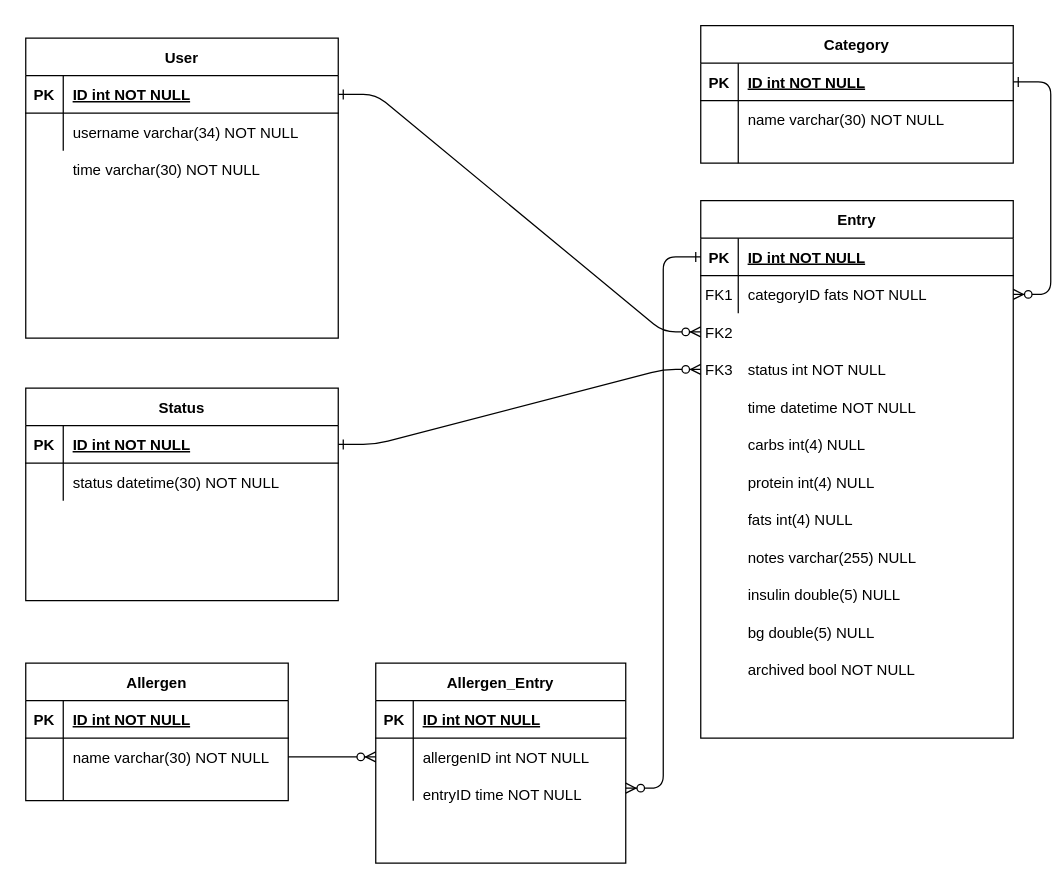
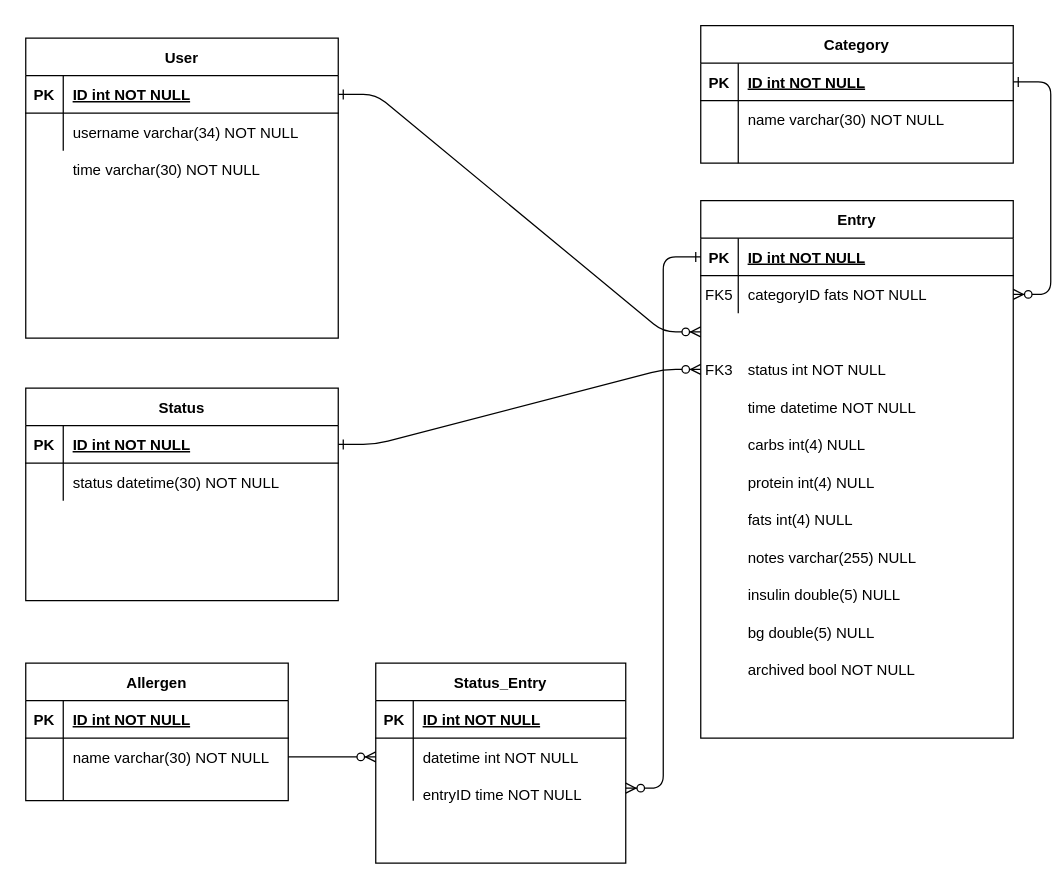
(719, 295) -> (719, 295)
(719, 332) -> none
(500, 683) -> (500, 683)
(507, 758) -> (501, 758)
